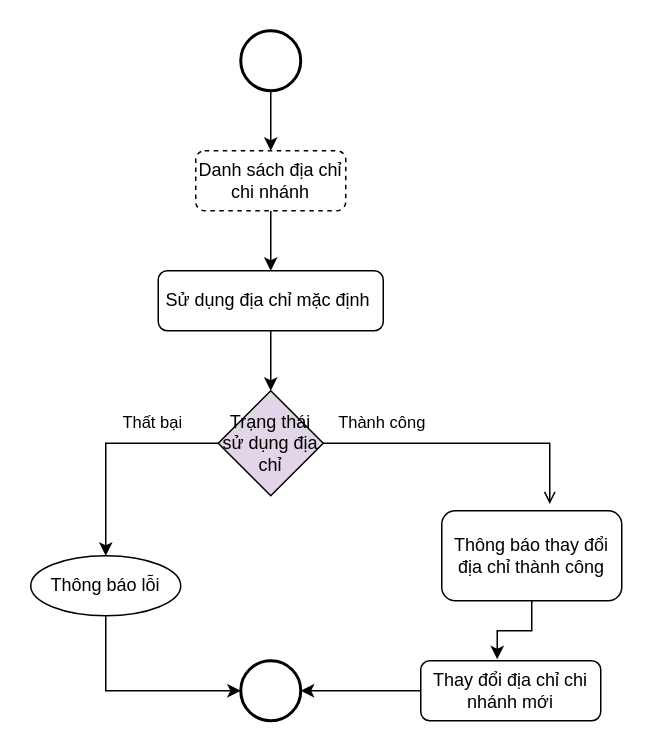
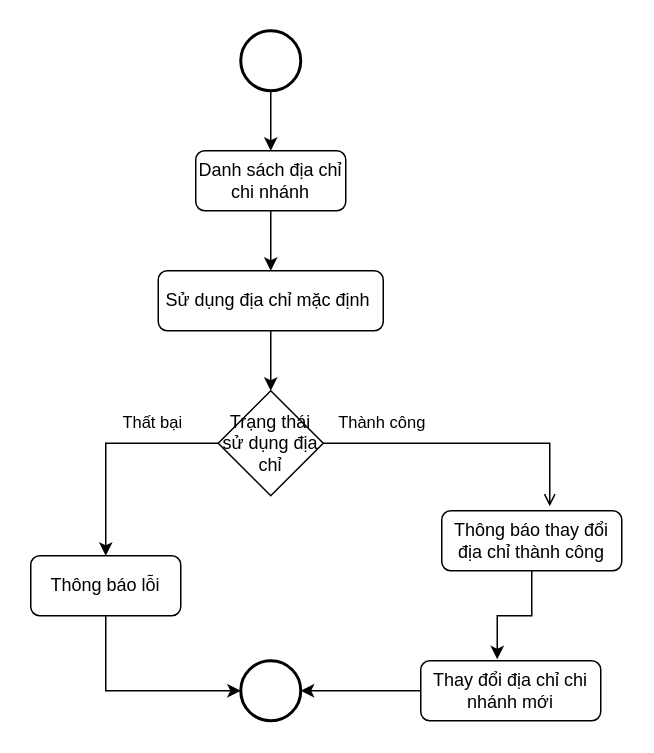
(271, 181) -> (271, 181)
(271, 443) -> (271, 443)
(532, 556) -> (532, 541)
(106, 586) -> (106, 586)
